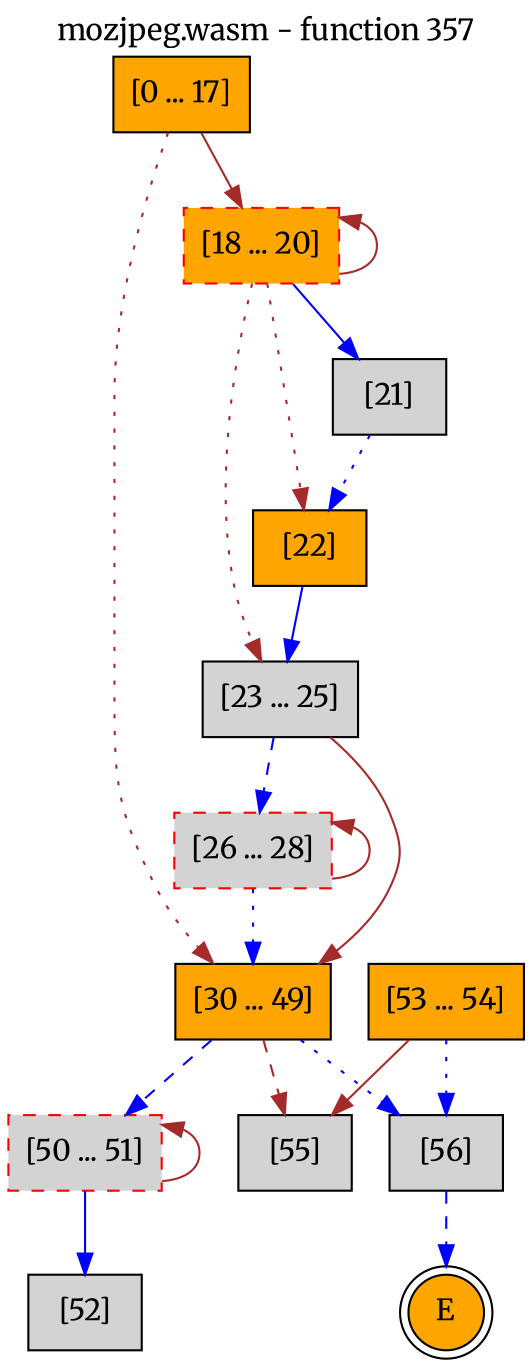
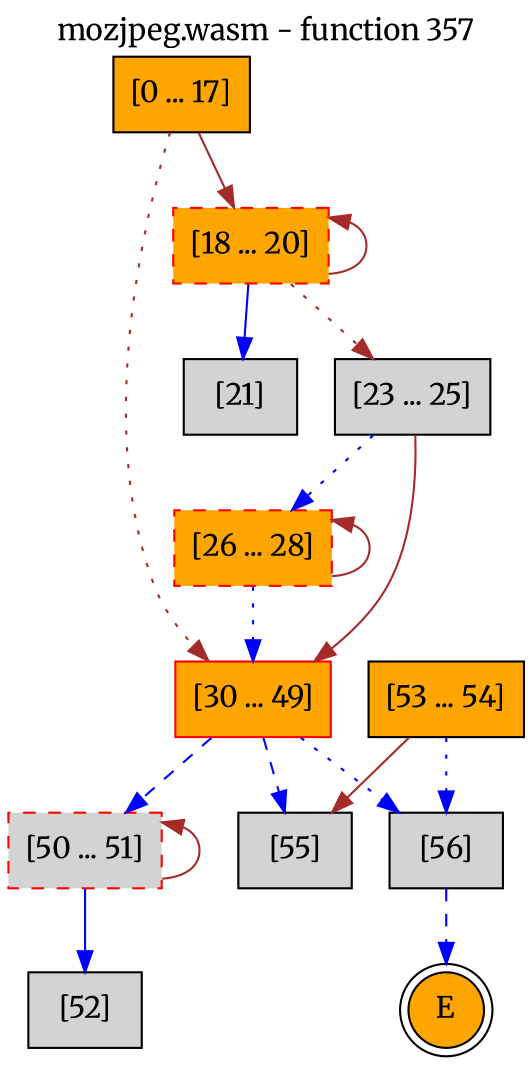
(310, 548) -> none
(269, 765) -> (341, 465)
(253, 850) -> (253, 548)
(253, 1002) -> (253, 699)
(271, 1067) -> (271, 765)
